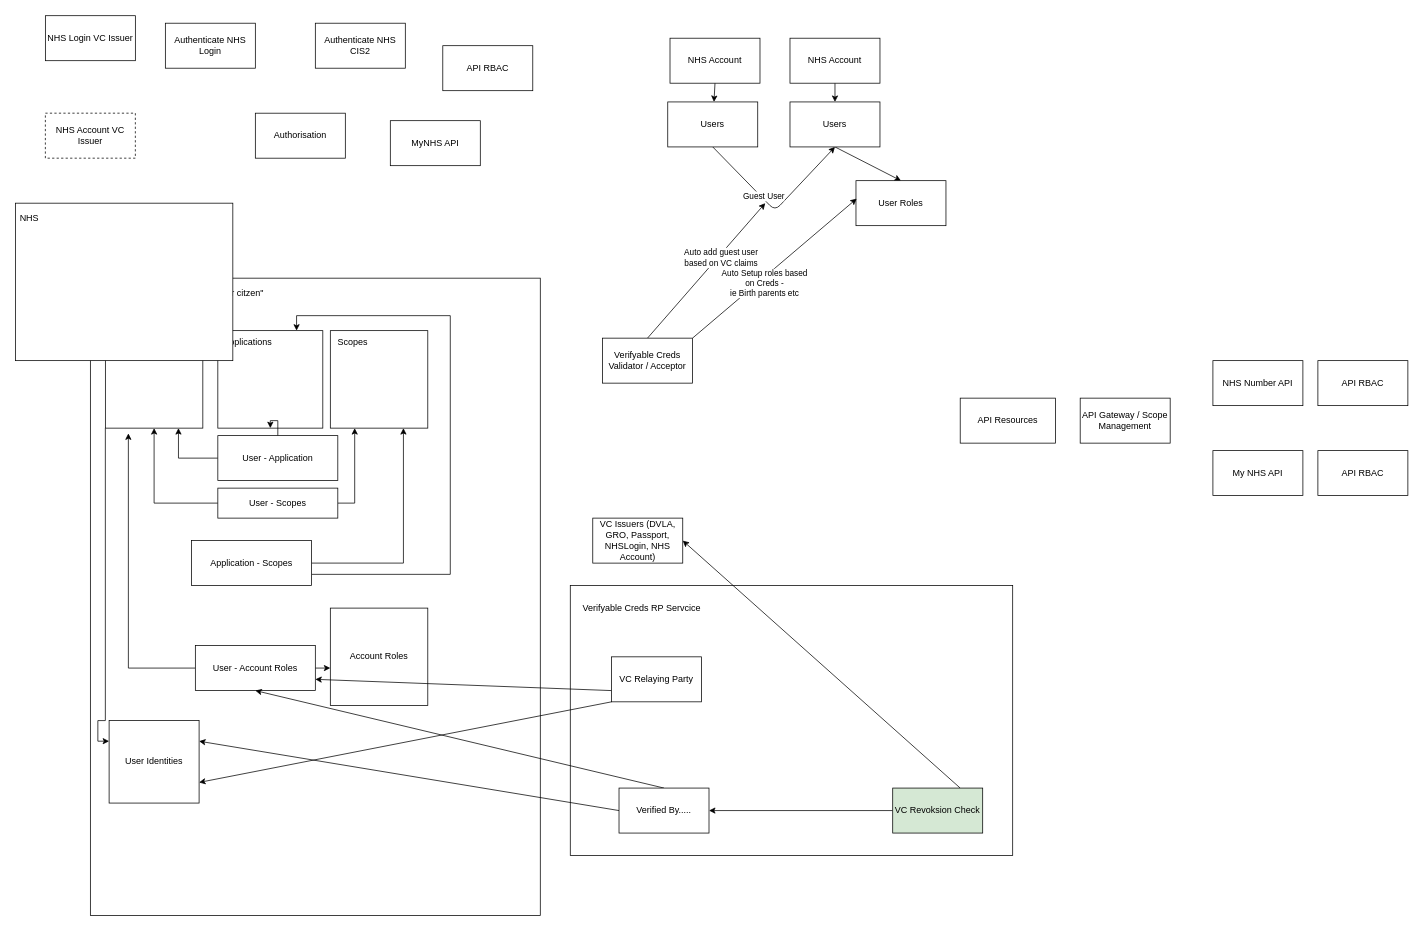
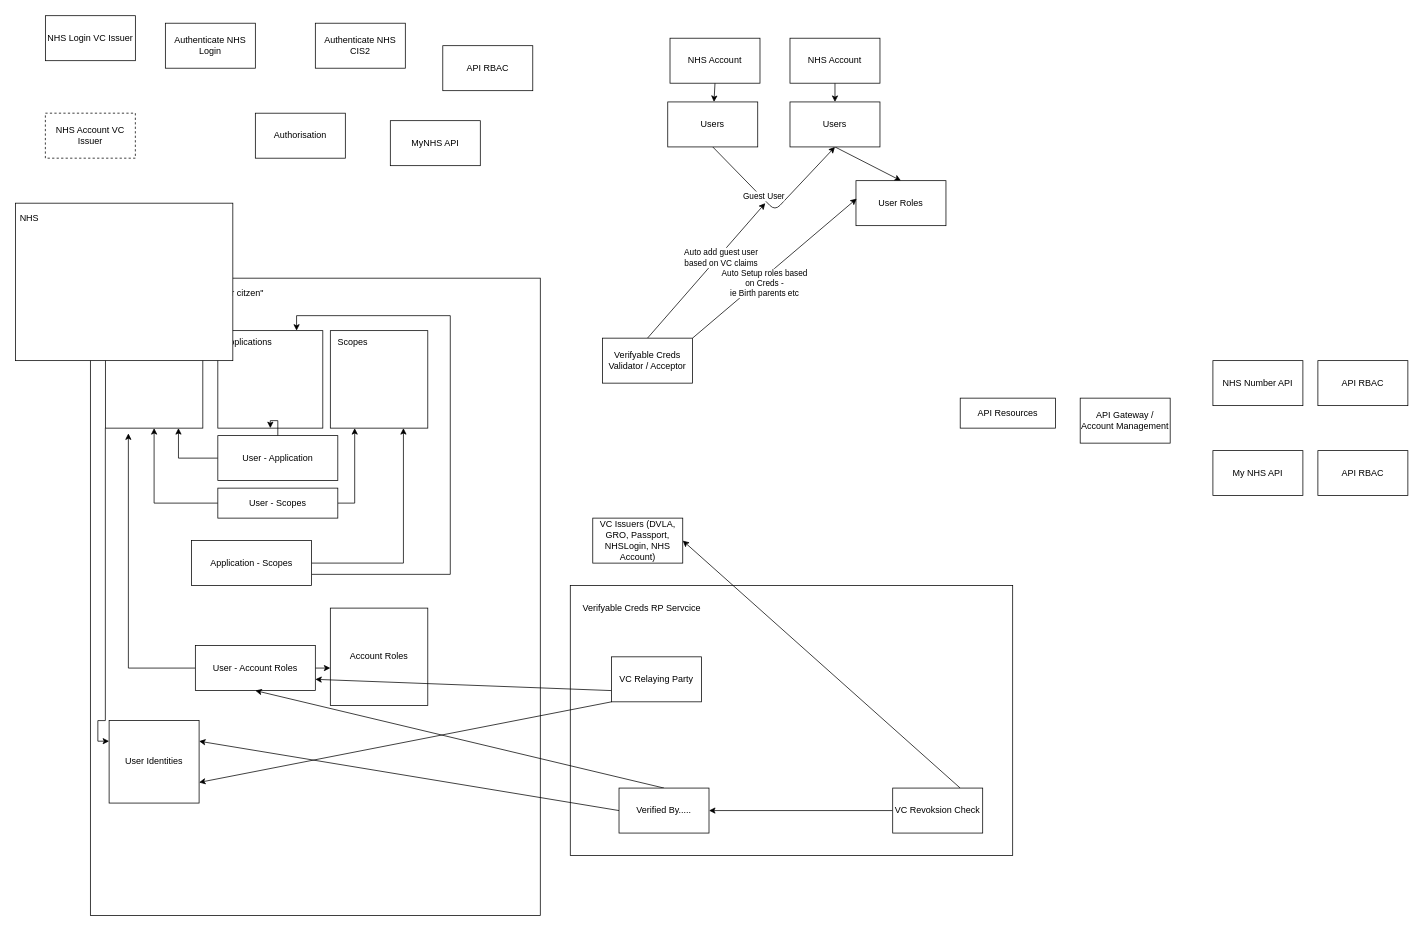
(1008, 420) -> (1008, 413)
(1125, 420) -> (1125, 420)
(938, 810) -> (938, 810)
